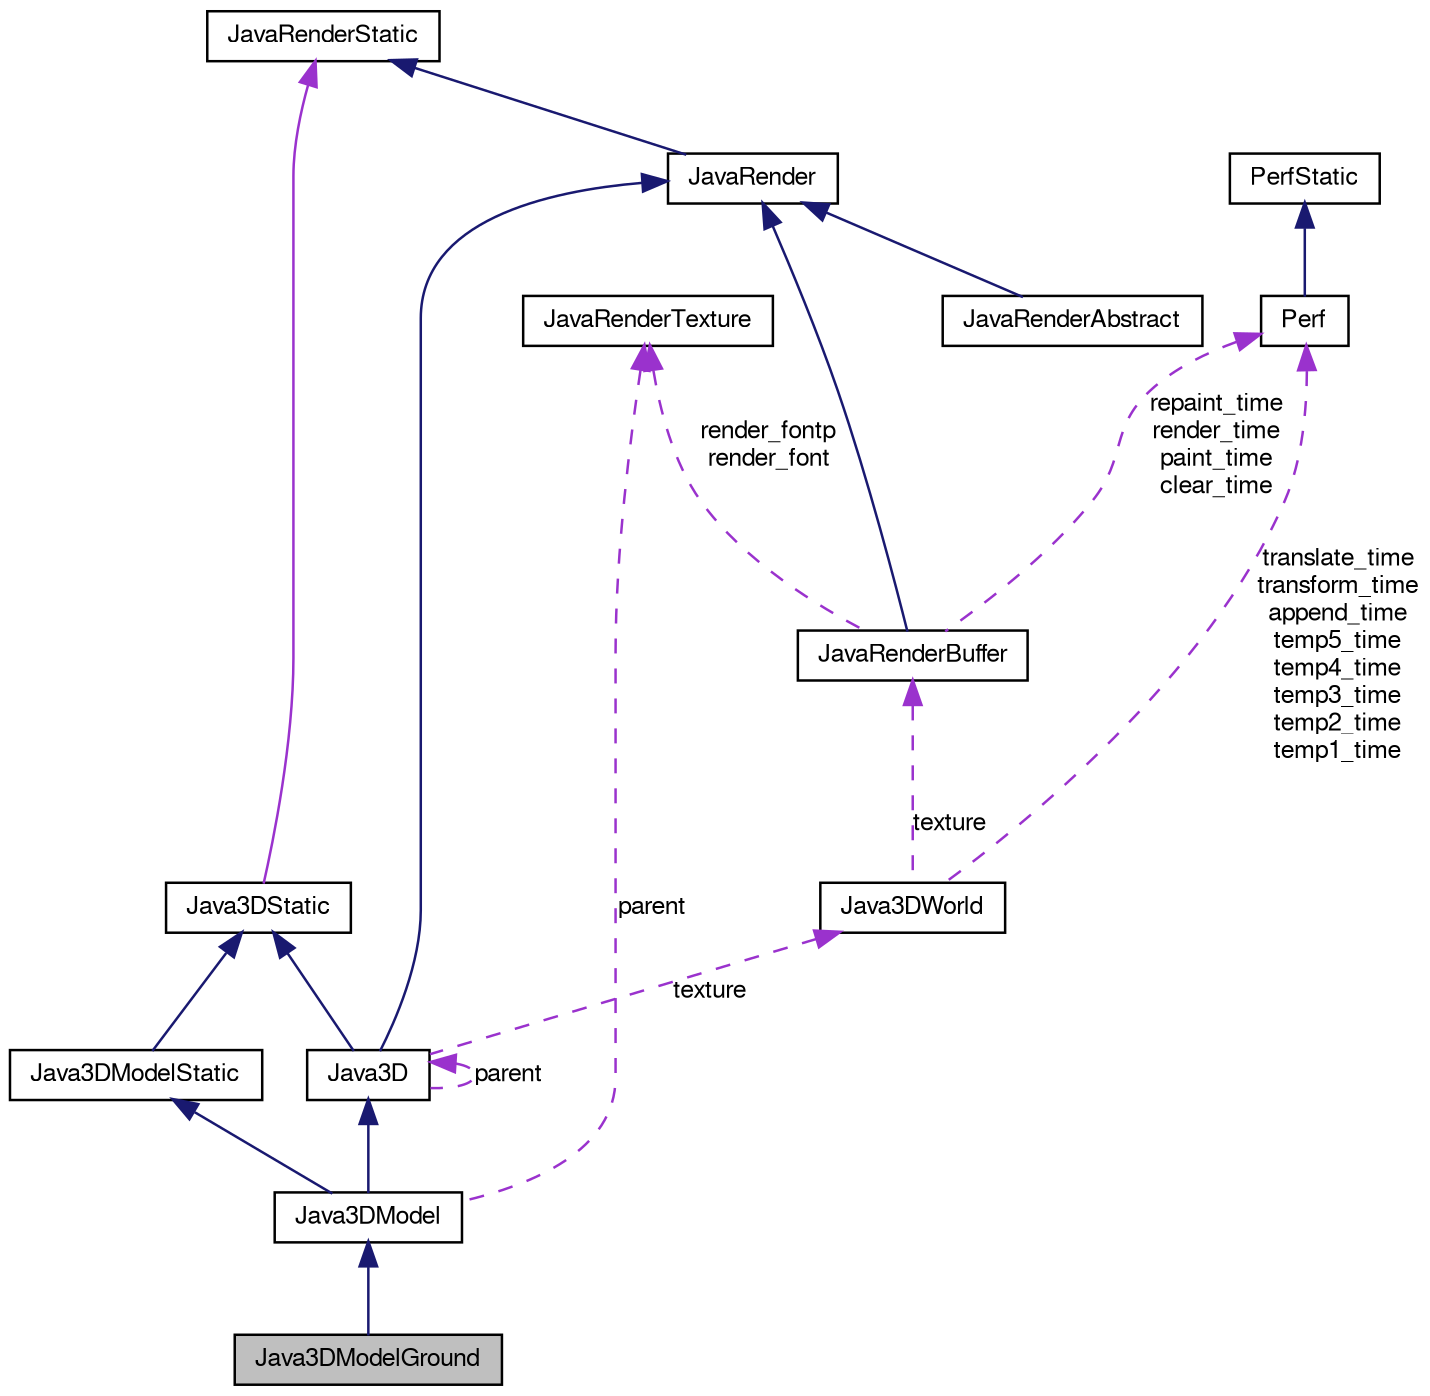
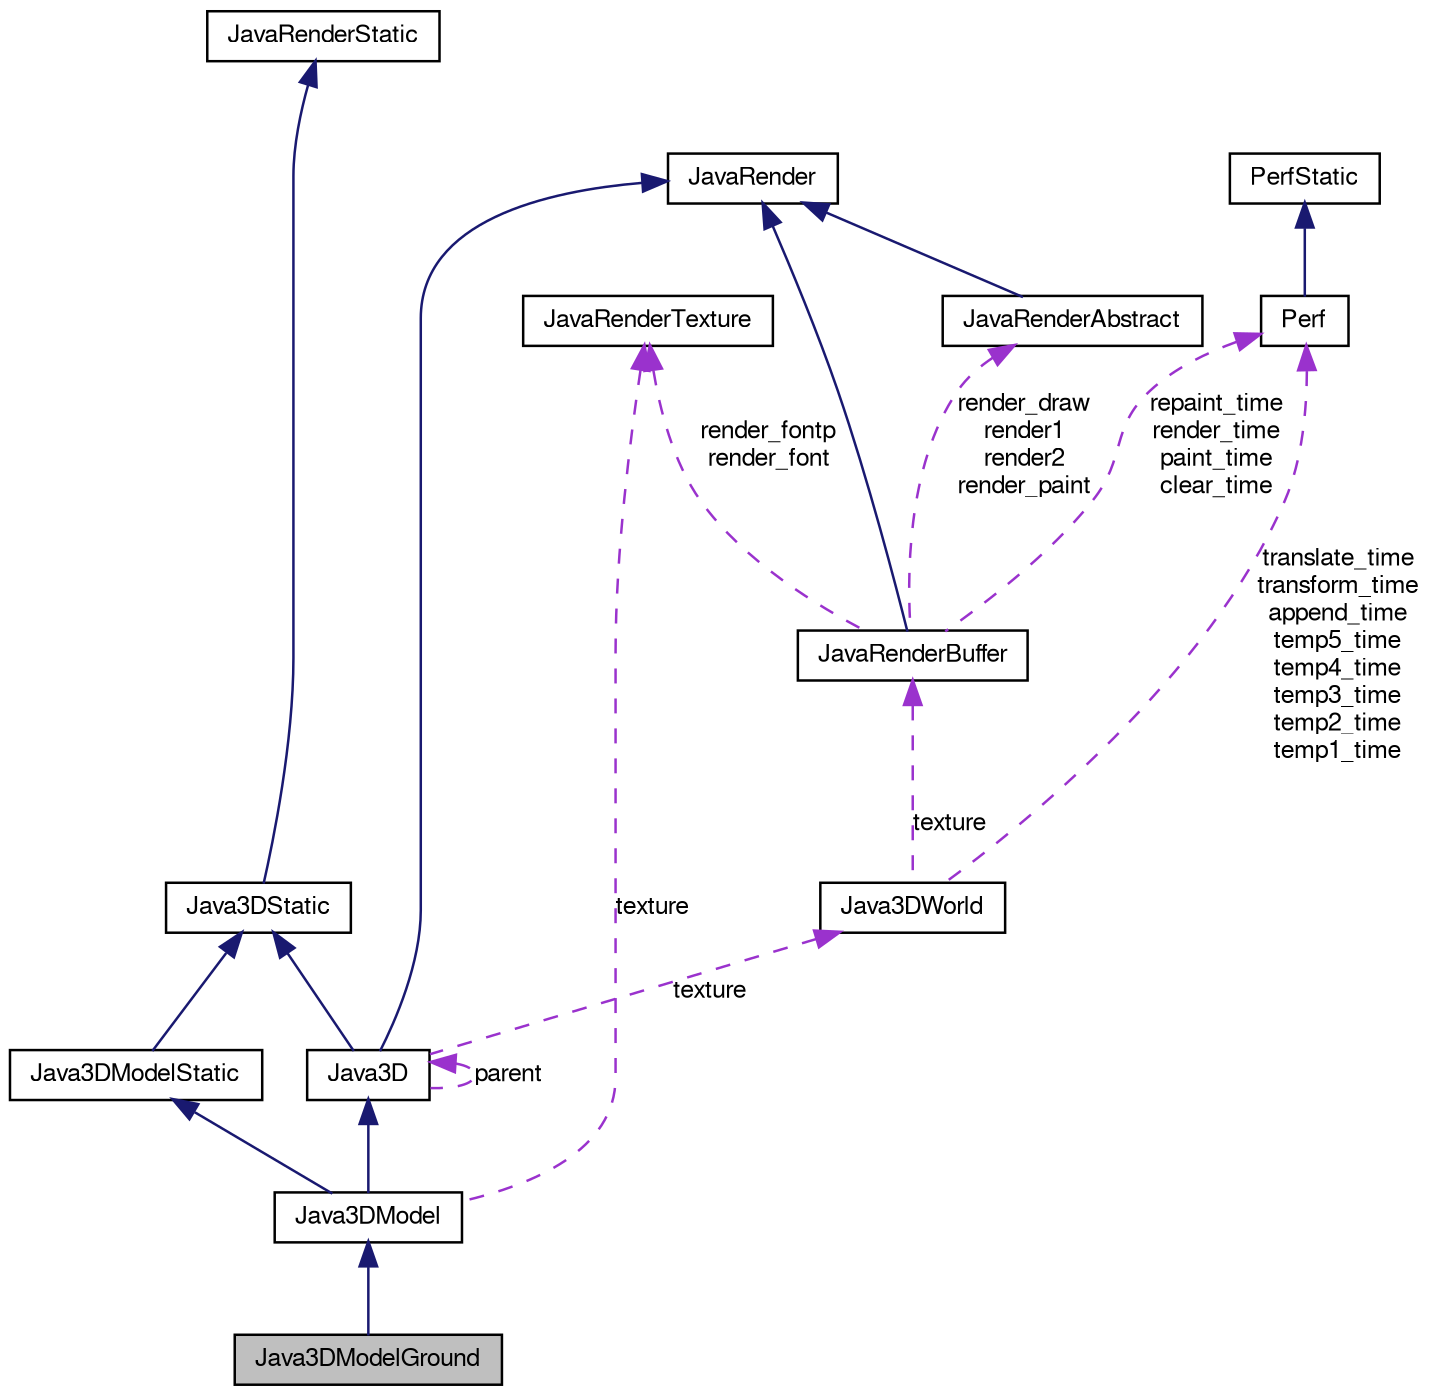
(550, 111) -> none
none -> (920, 483)
(293, 485) -> (293, 485)
(653, 908) -> (653, 908)
